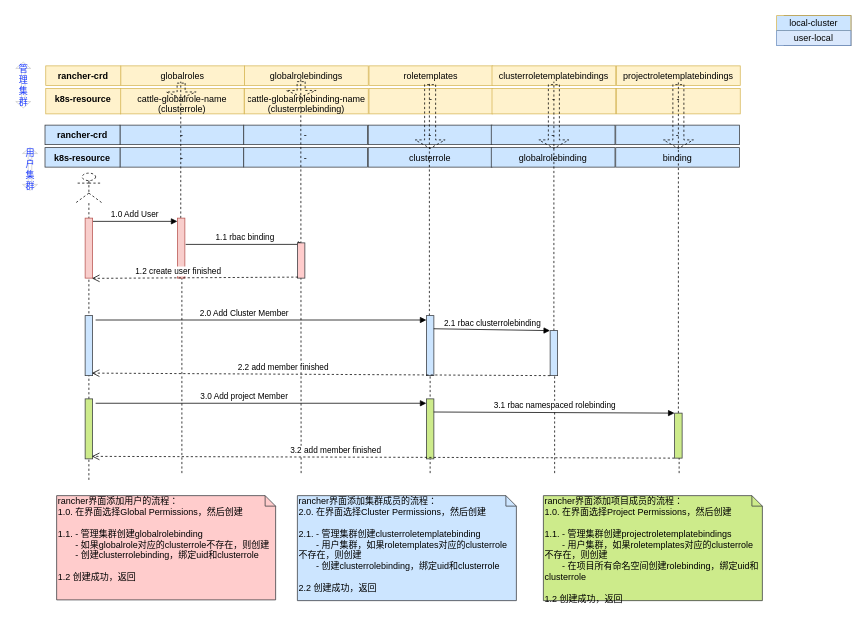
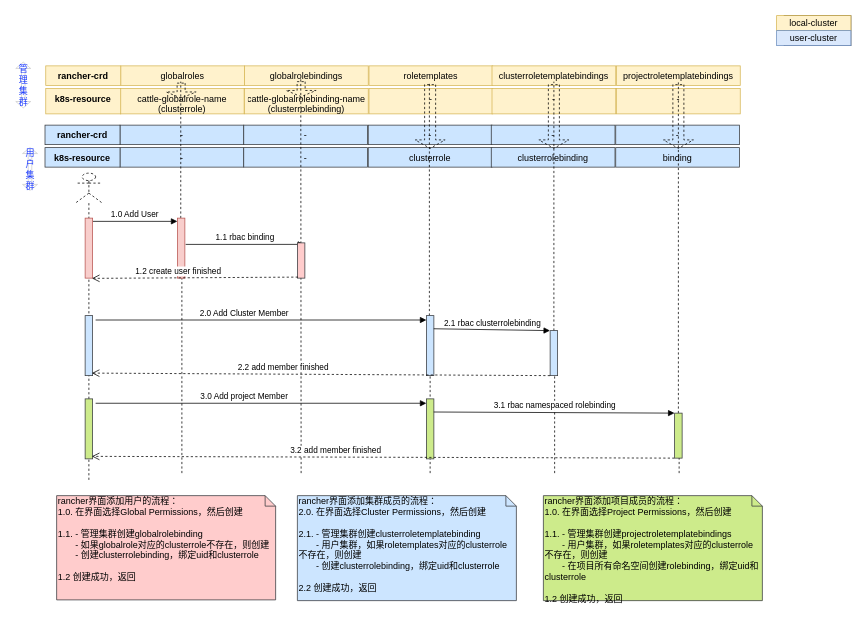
(814, 23) -> (814, 23)
(814, 38) -> (814, 38)
(553, 158) -> (553, 158)
